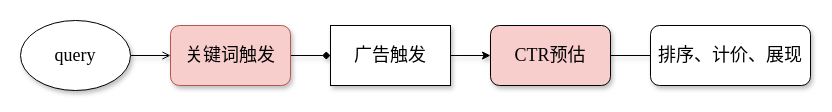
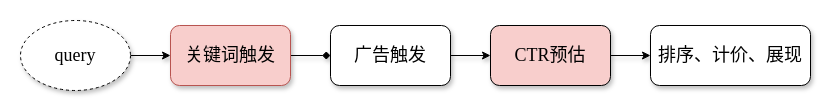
(76, 56) -> (76, 56)
(163, 56) -> (162, 56)
(391, 56) -> (391, 56)
(644, 56) -> (642, 56)
